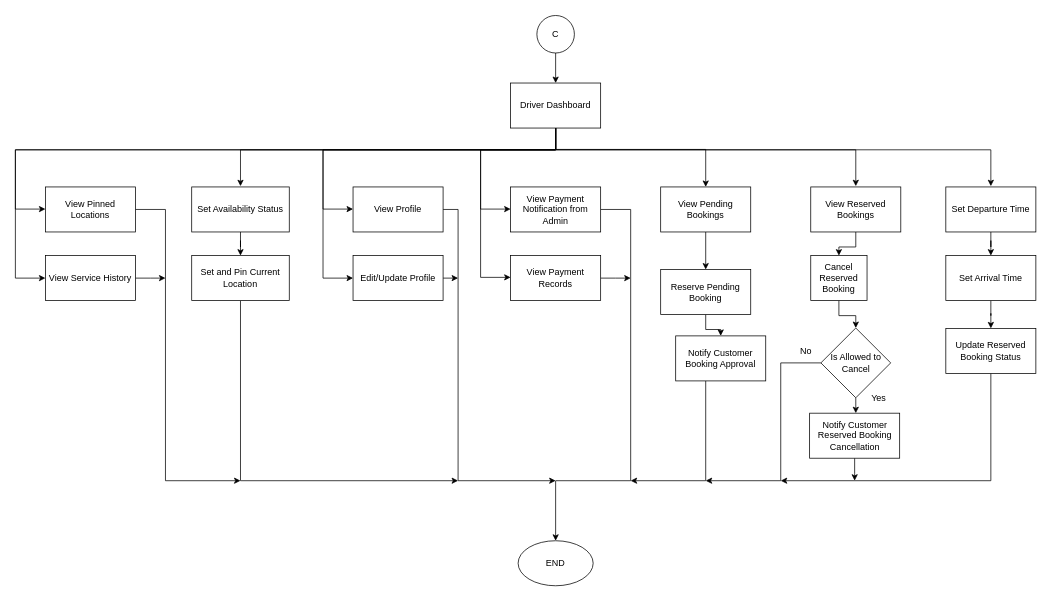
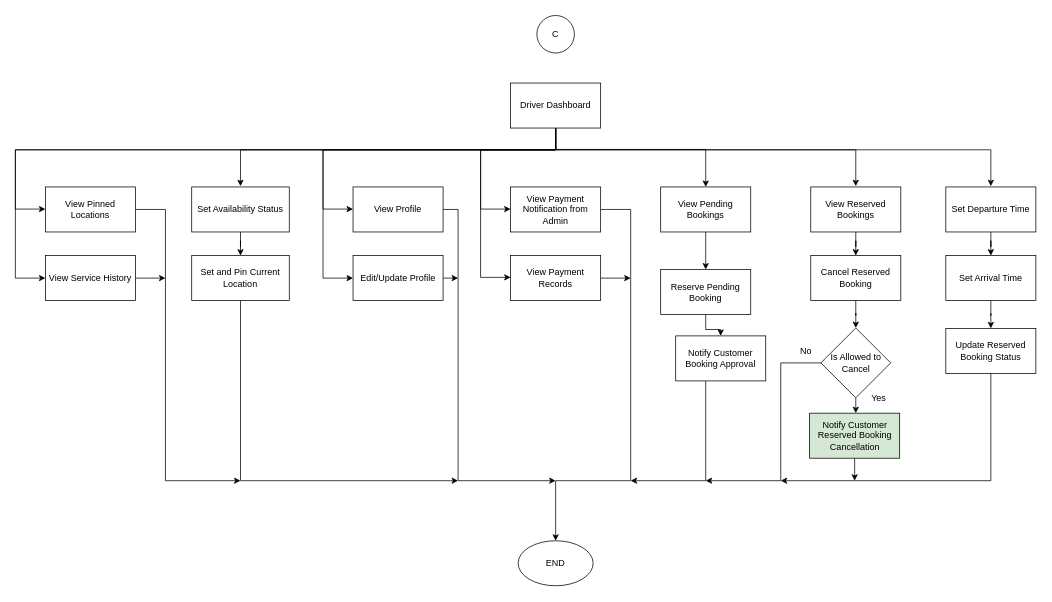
(555, 65) -> none
(839, 278) -> (855, 278)
(854, 435) -> (854, 435)
